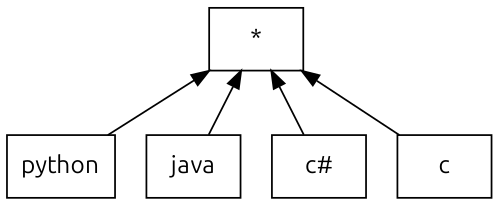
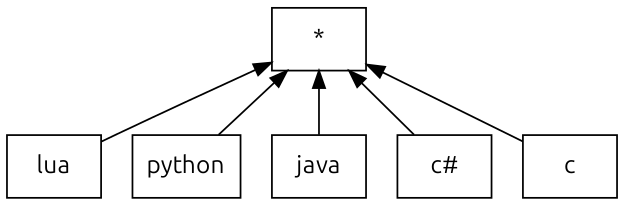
none -> (54, 166)
